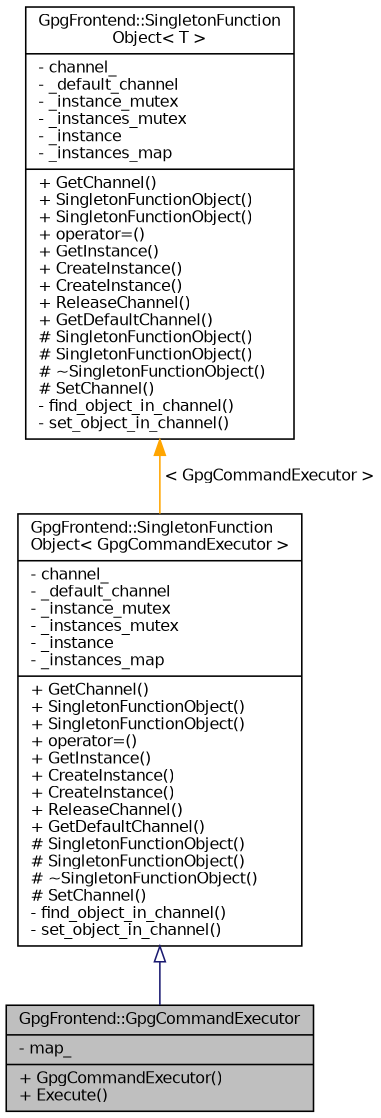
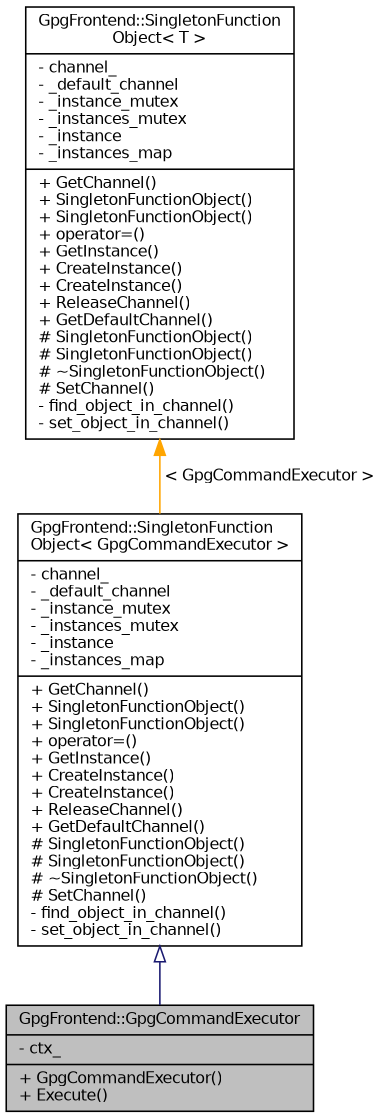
(45, 1049) -> (41, 1049)
